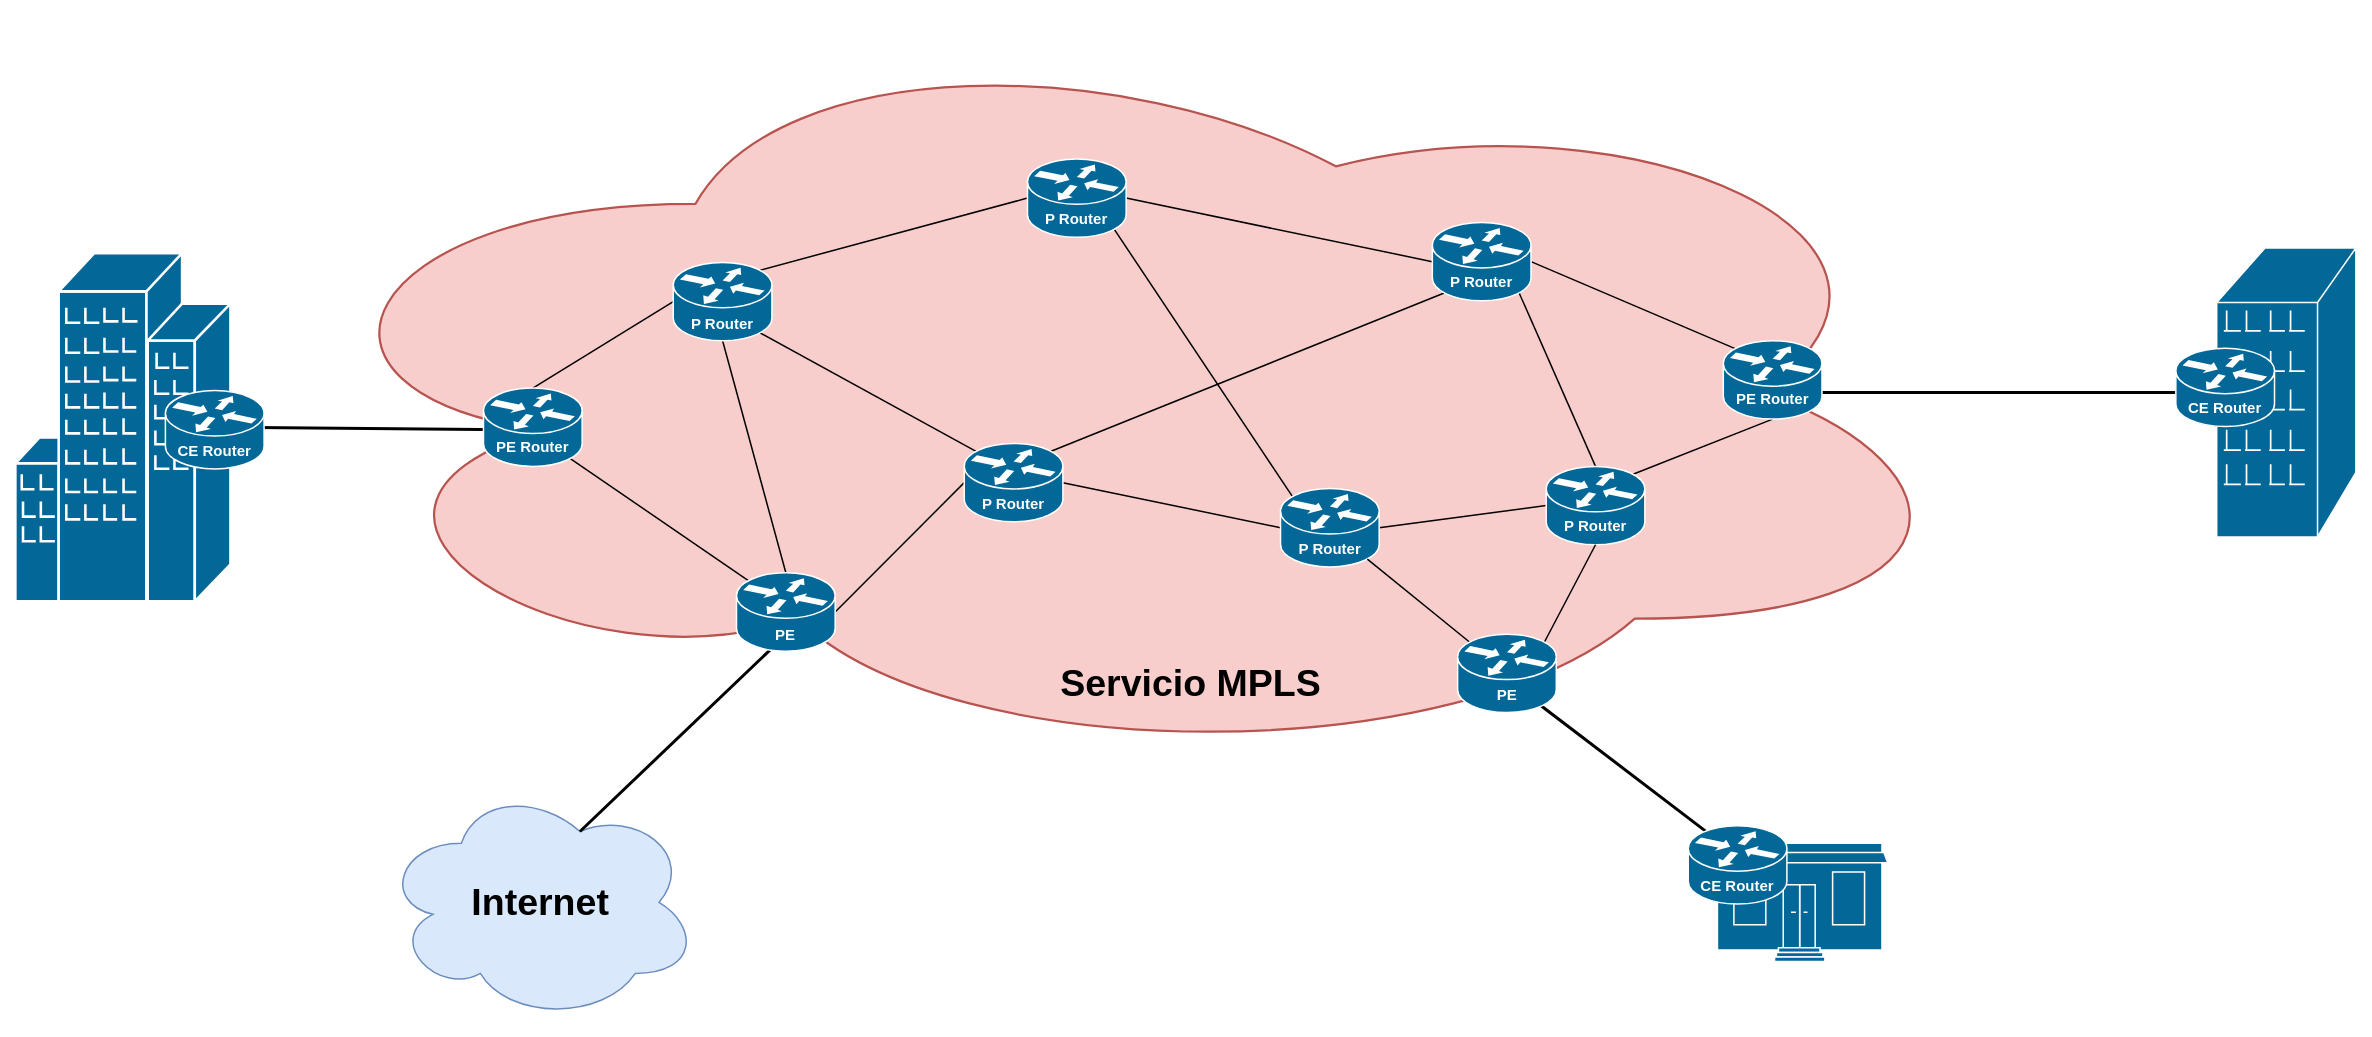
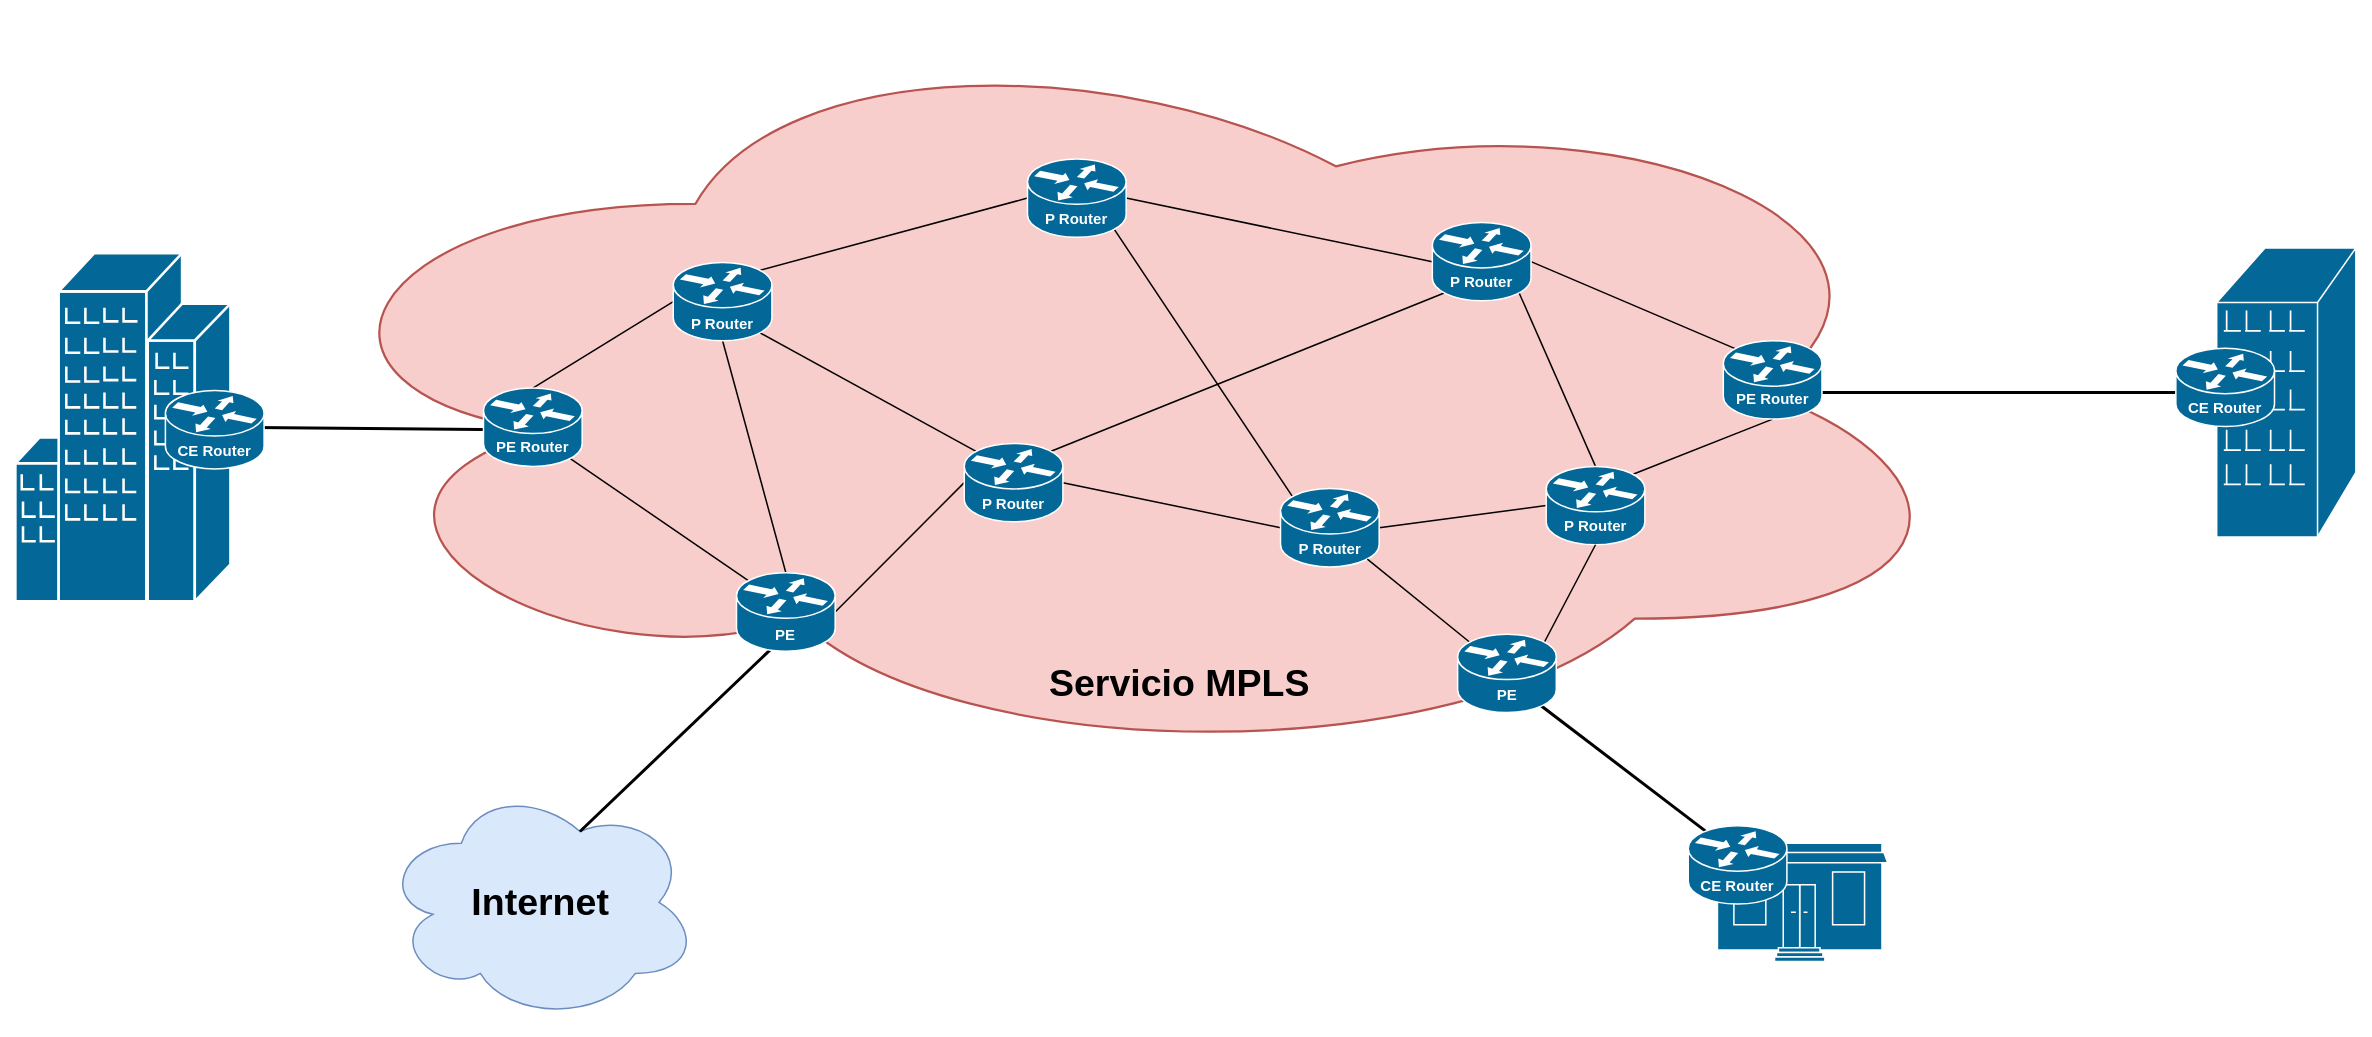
(1191, 683) -> (1179, 683)
